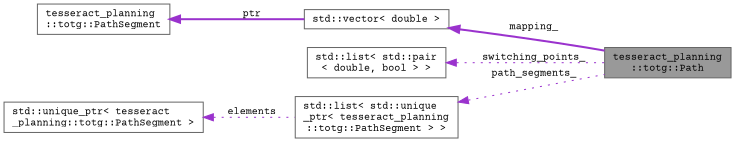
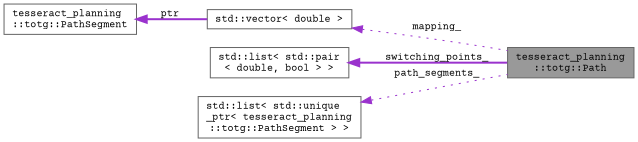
(532, 39) -> (435, 39)
(530, 63) -> (433, 63)
(104, 117) -> none
